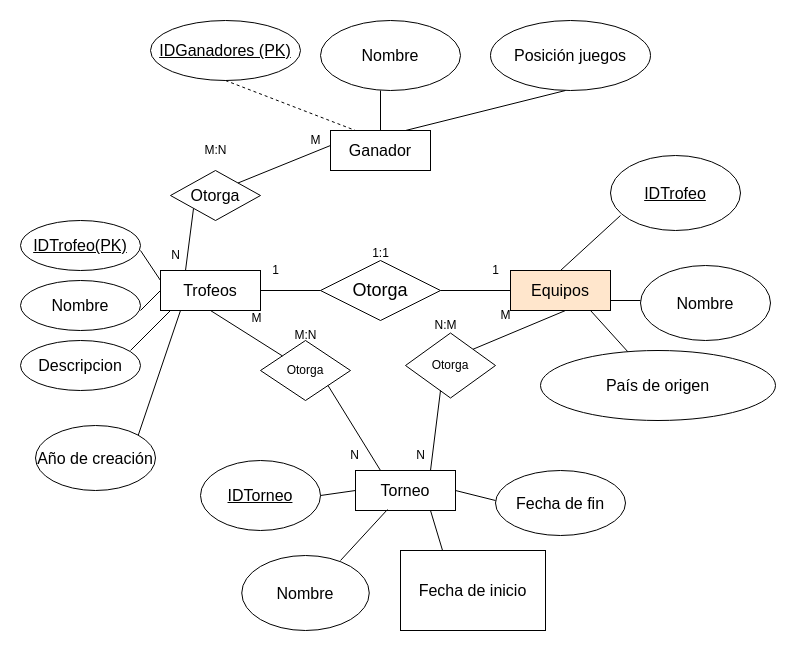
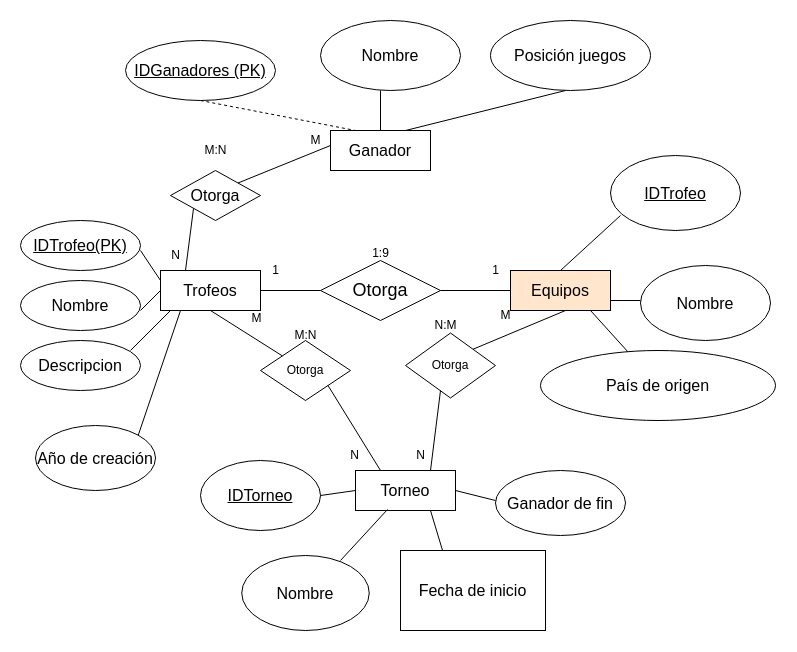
(226, 51) -> (201, 71)
(381, 254) -> (381, 254)
(561, 504) -> (561, 504)
